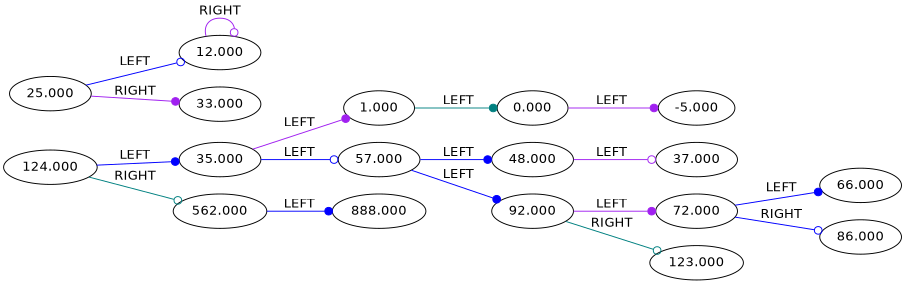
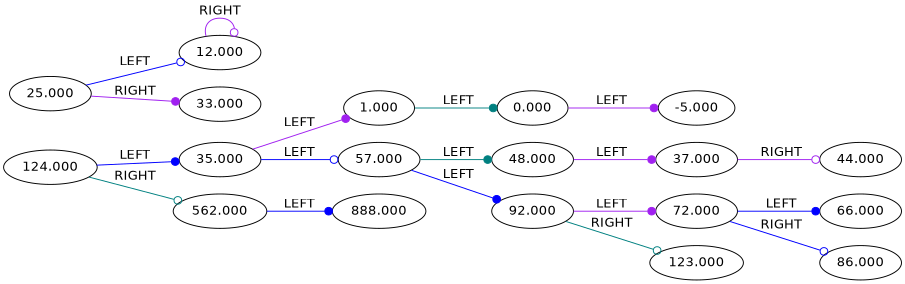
(452, 160) -> (452, 160)
(611, 160) -> (611, 160)
none -> (861, 160)
